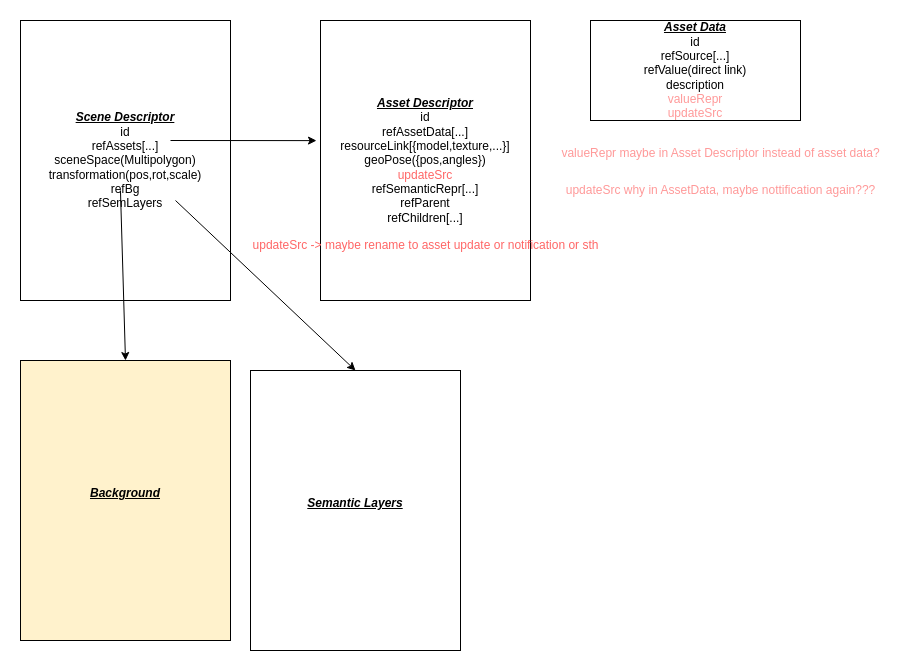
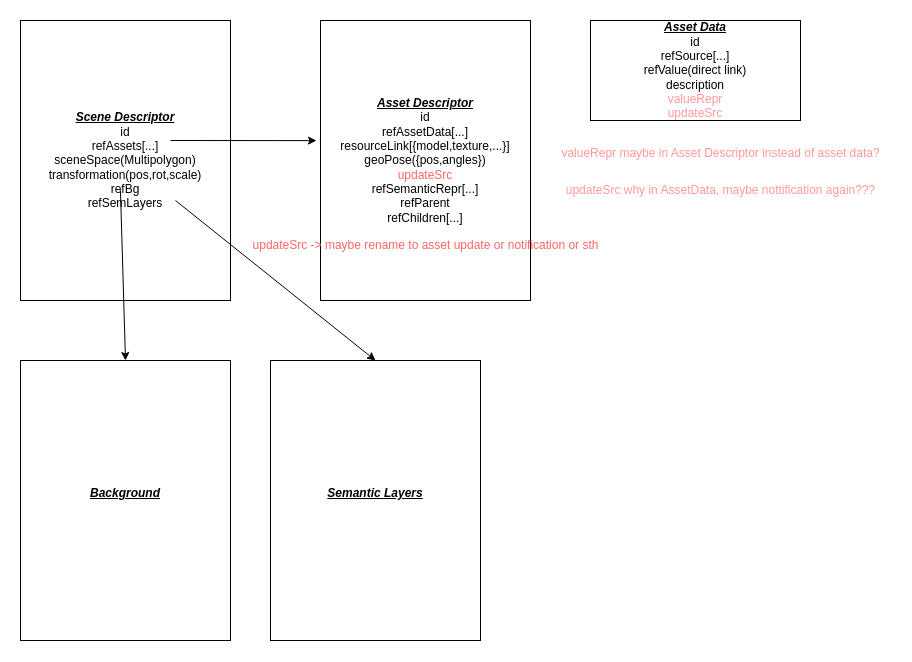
(126, 501) -> (126, 501)
(356, 511) -> (376, 501)
